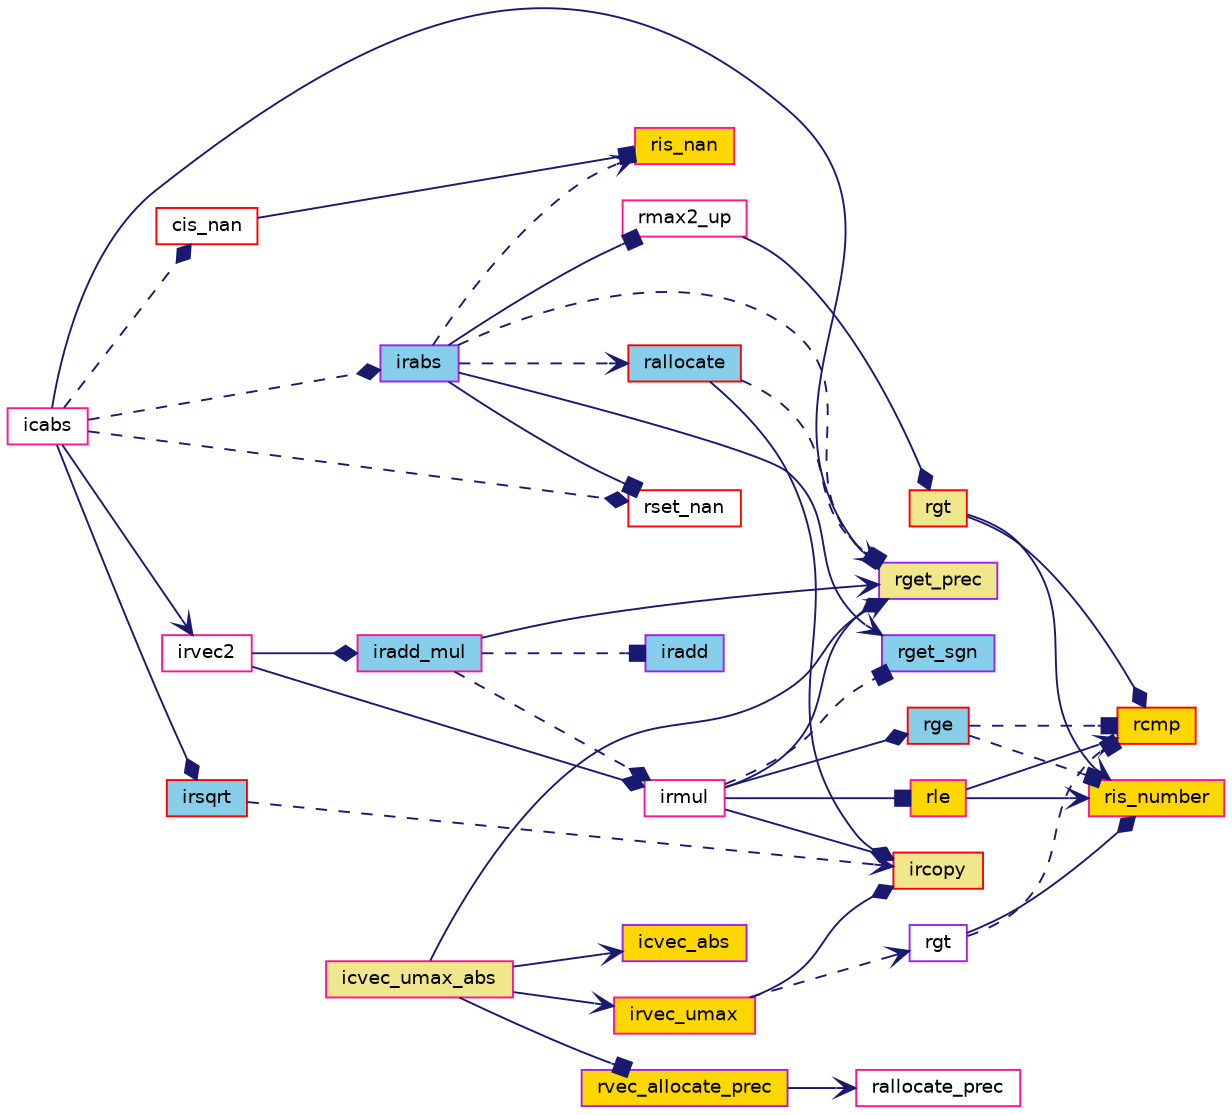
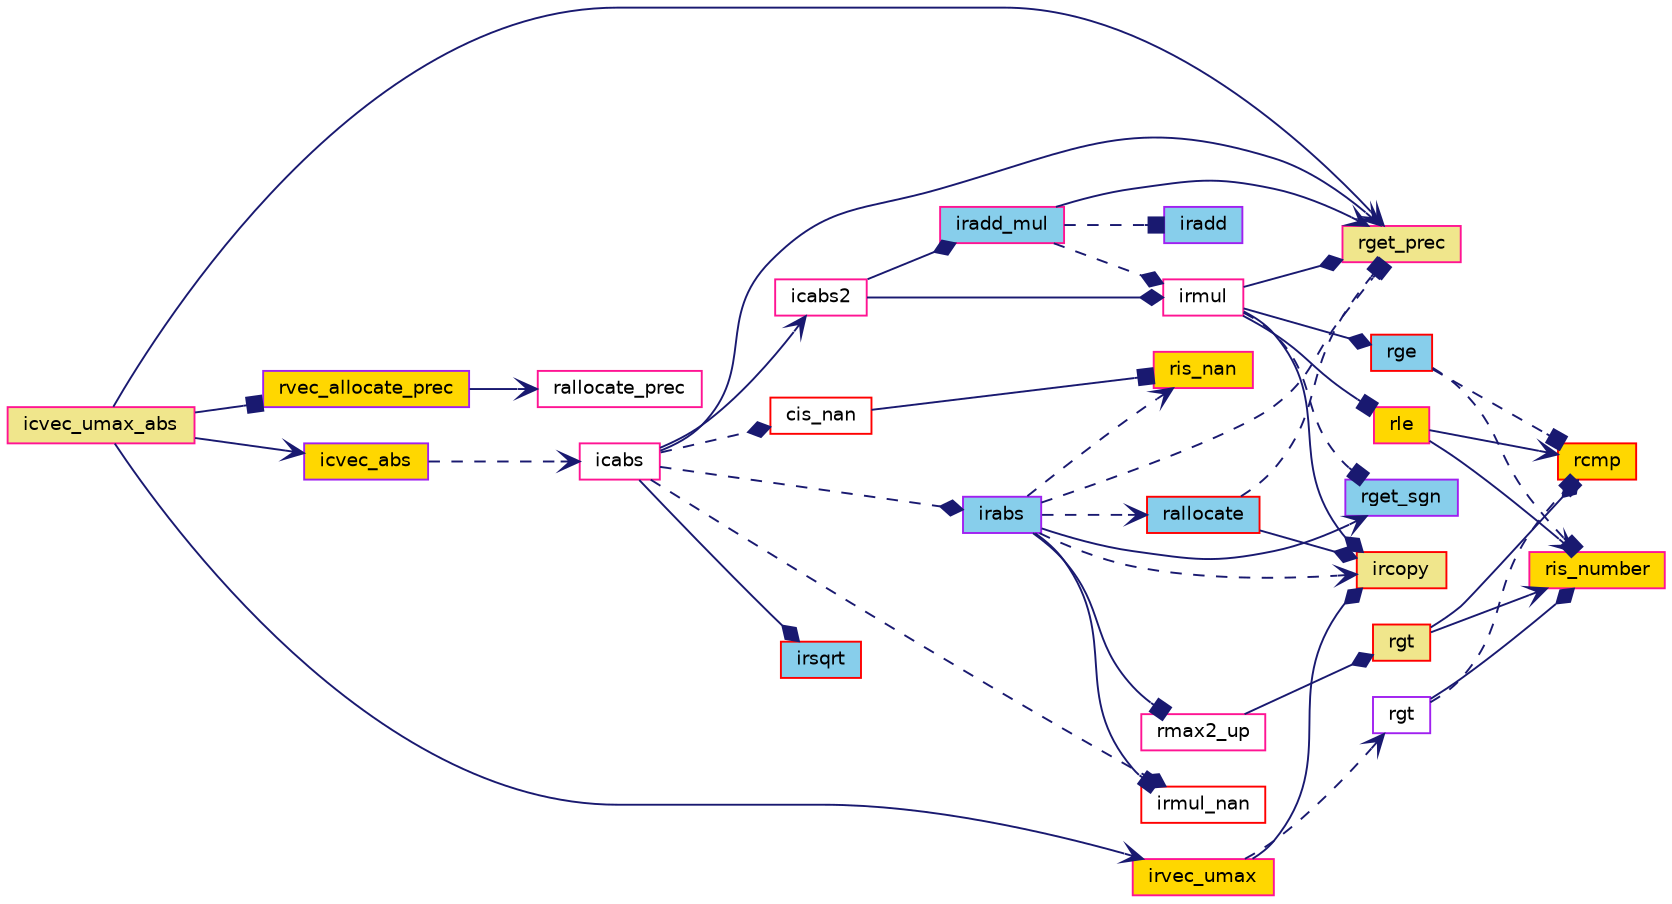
none -> (494, 461)
(685, 508) -> (1203, 805)
(938, 581) -> (1402, 244)
(207, 653) -> (821, 297)
(561, 833) -> (1185, 574)
